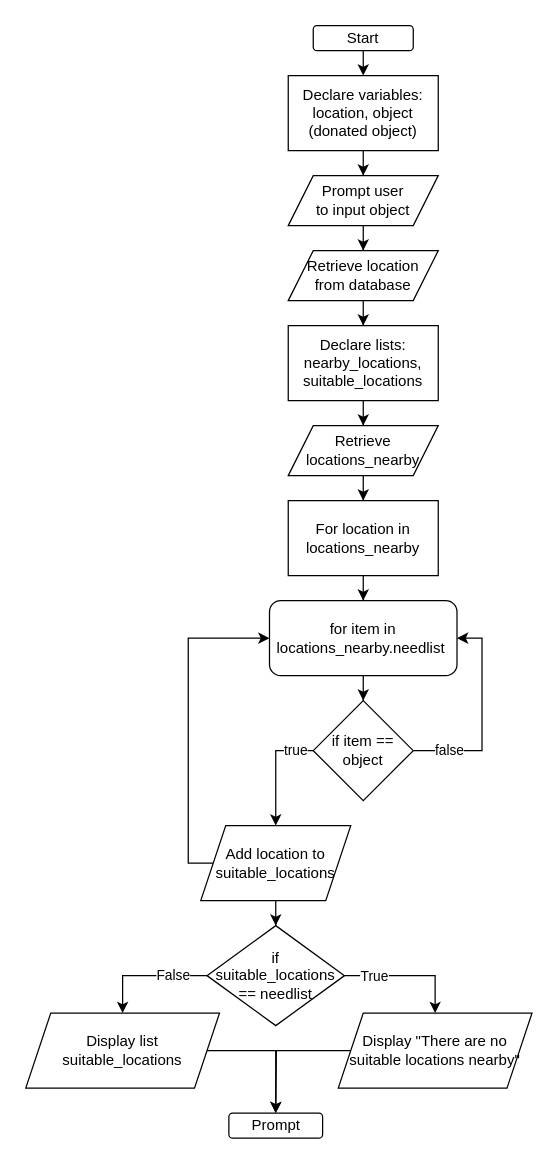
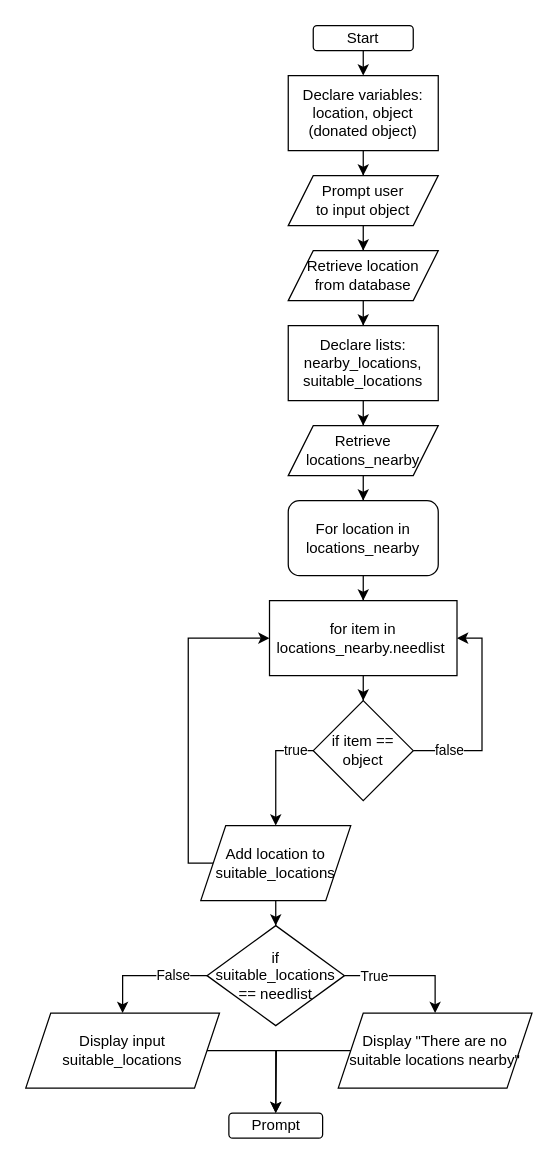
(363, 538) -> (363, 538)
(363, 638) -> (363, 638)
(123, 1051) -> (123, 1051)
